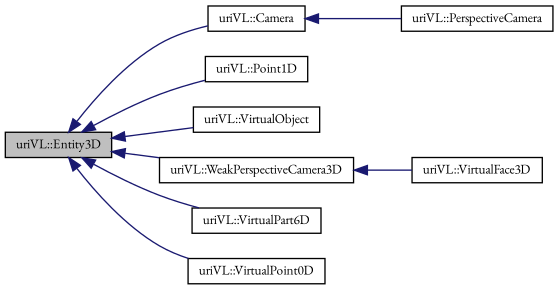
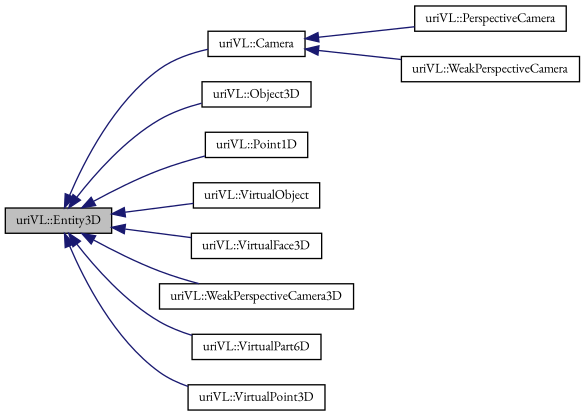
none -> (490, 69)
none -> (257, 94)
(390, 170) -> (158, 233)
(257, 271) -> (257, 397)
